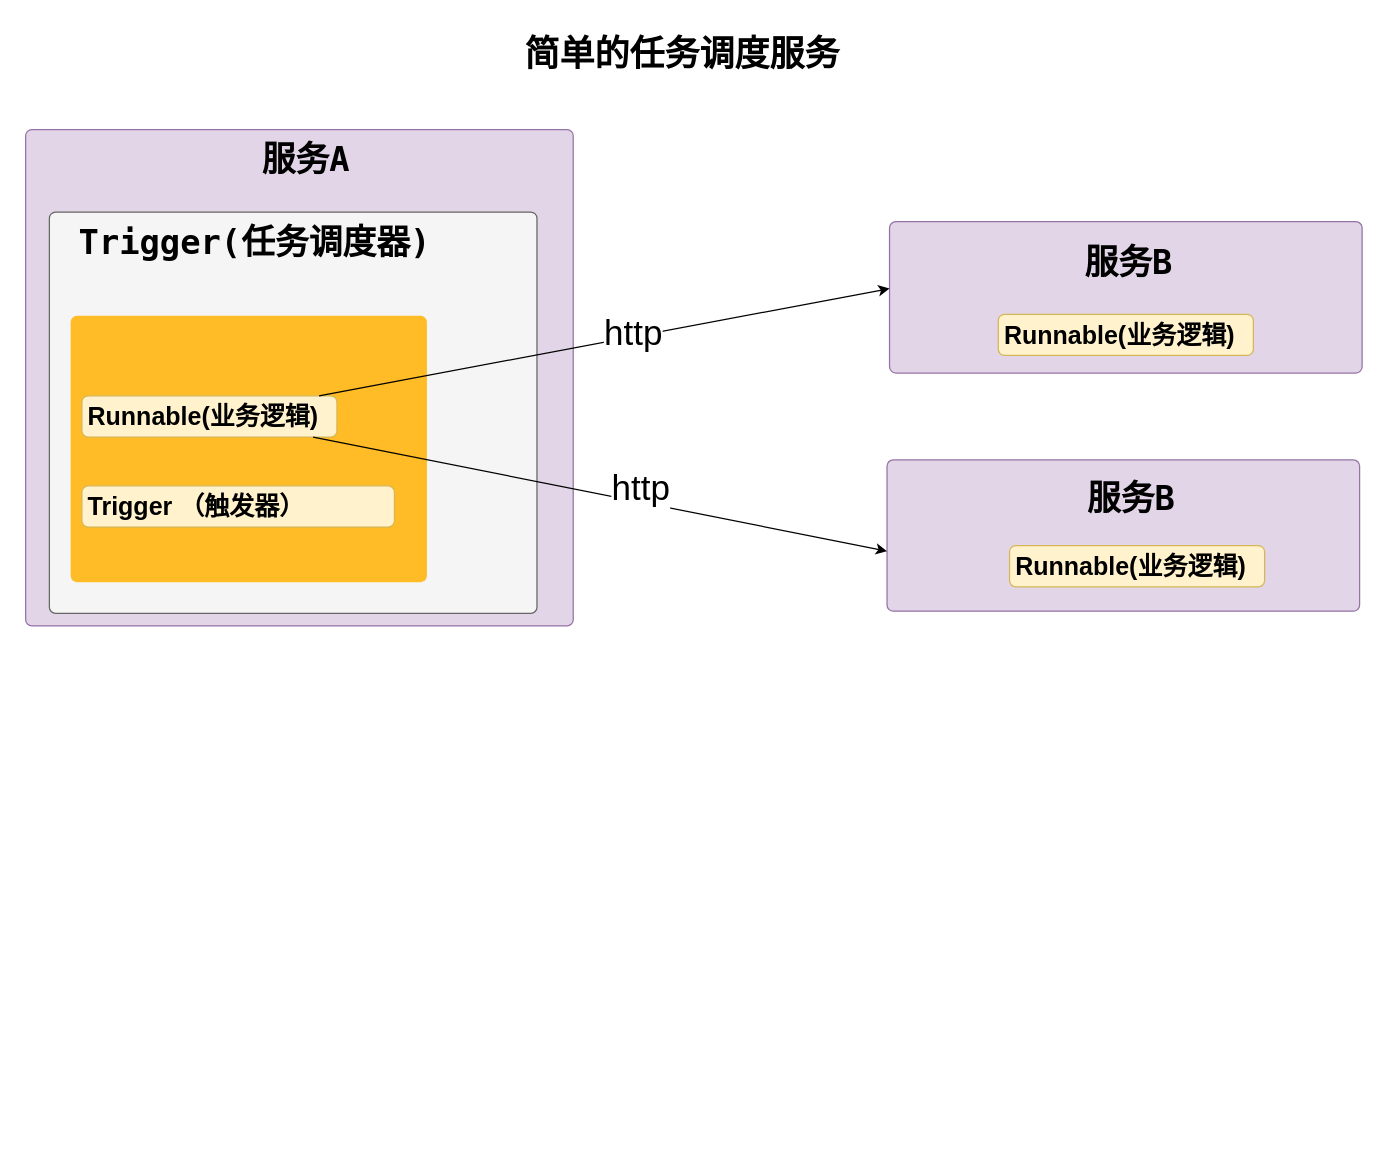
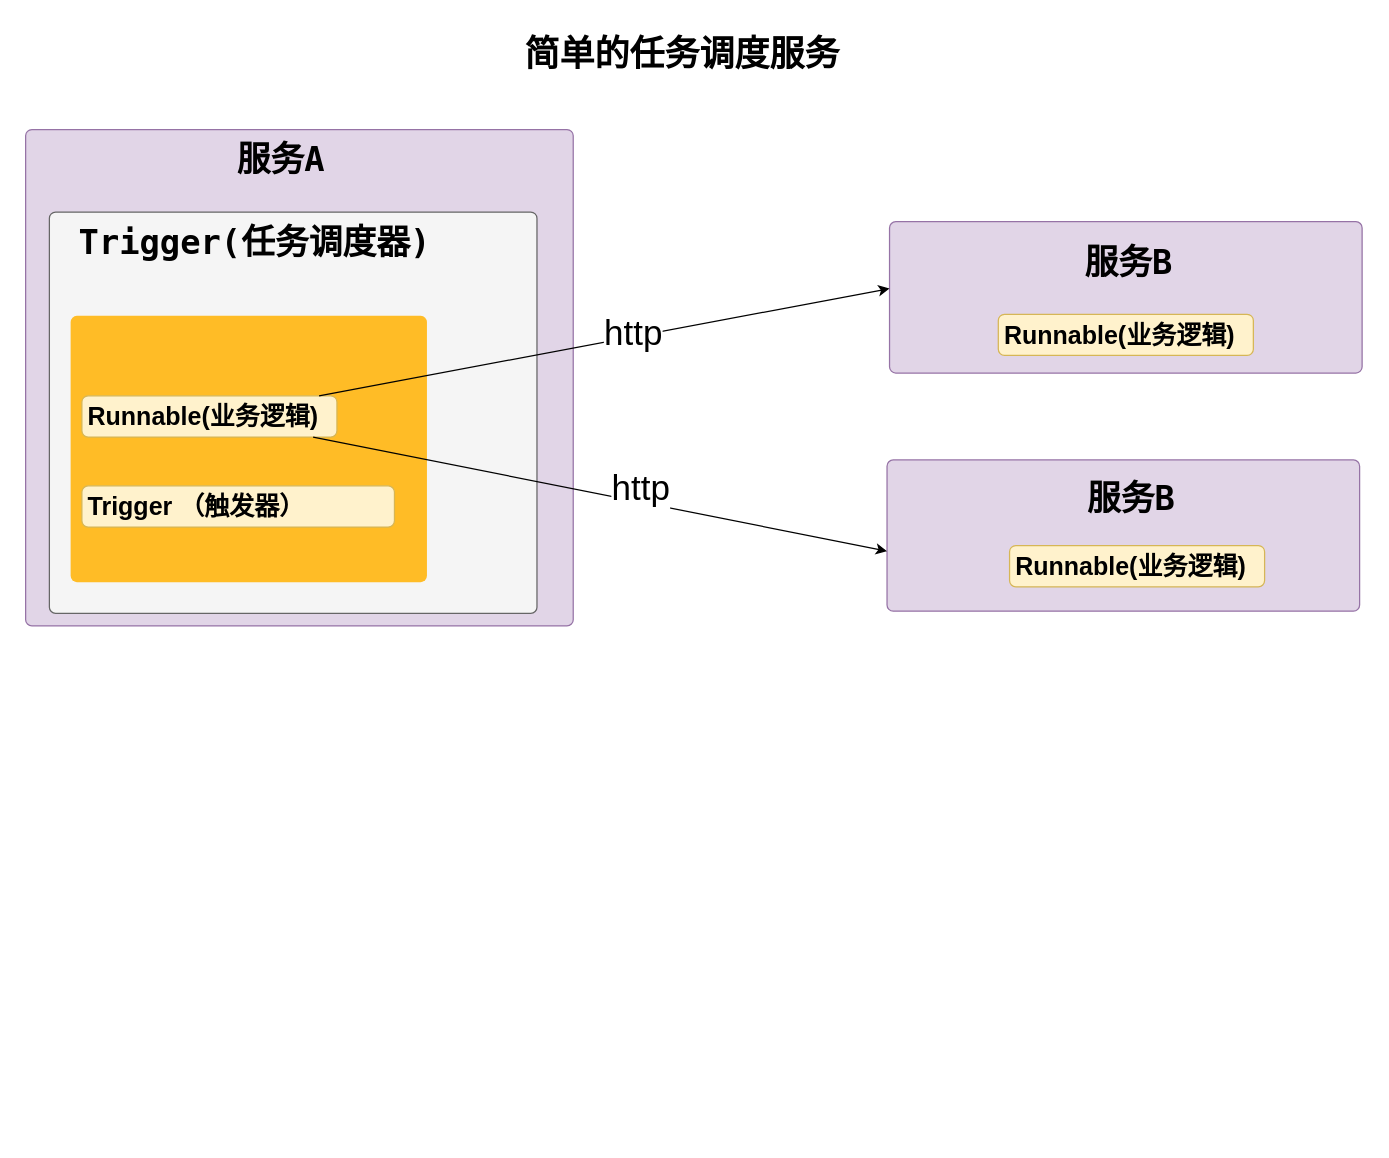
(305, 160) -> (280, 160)
